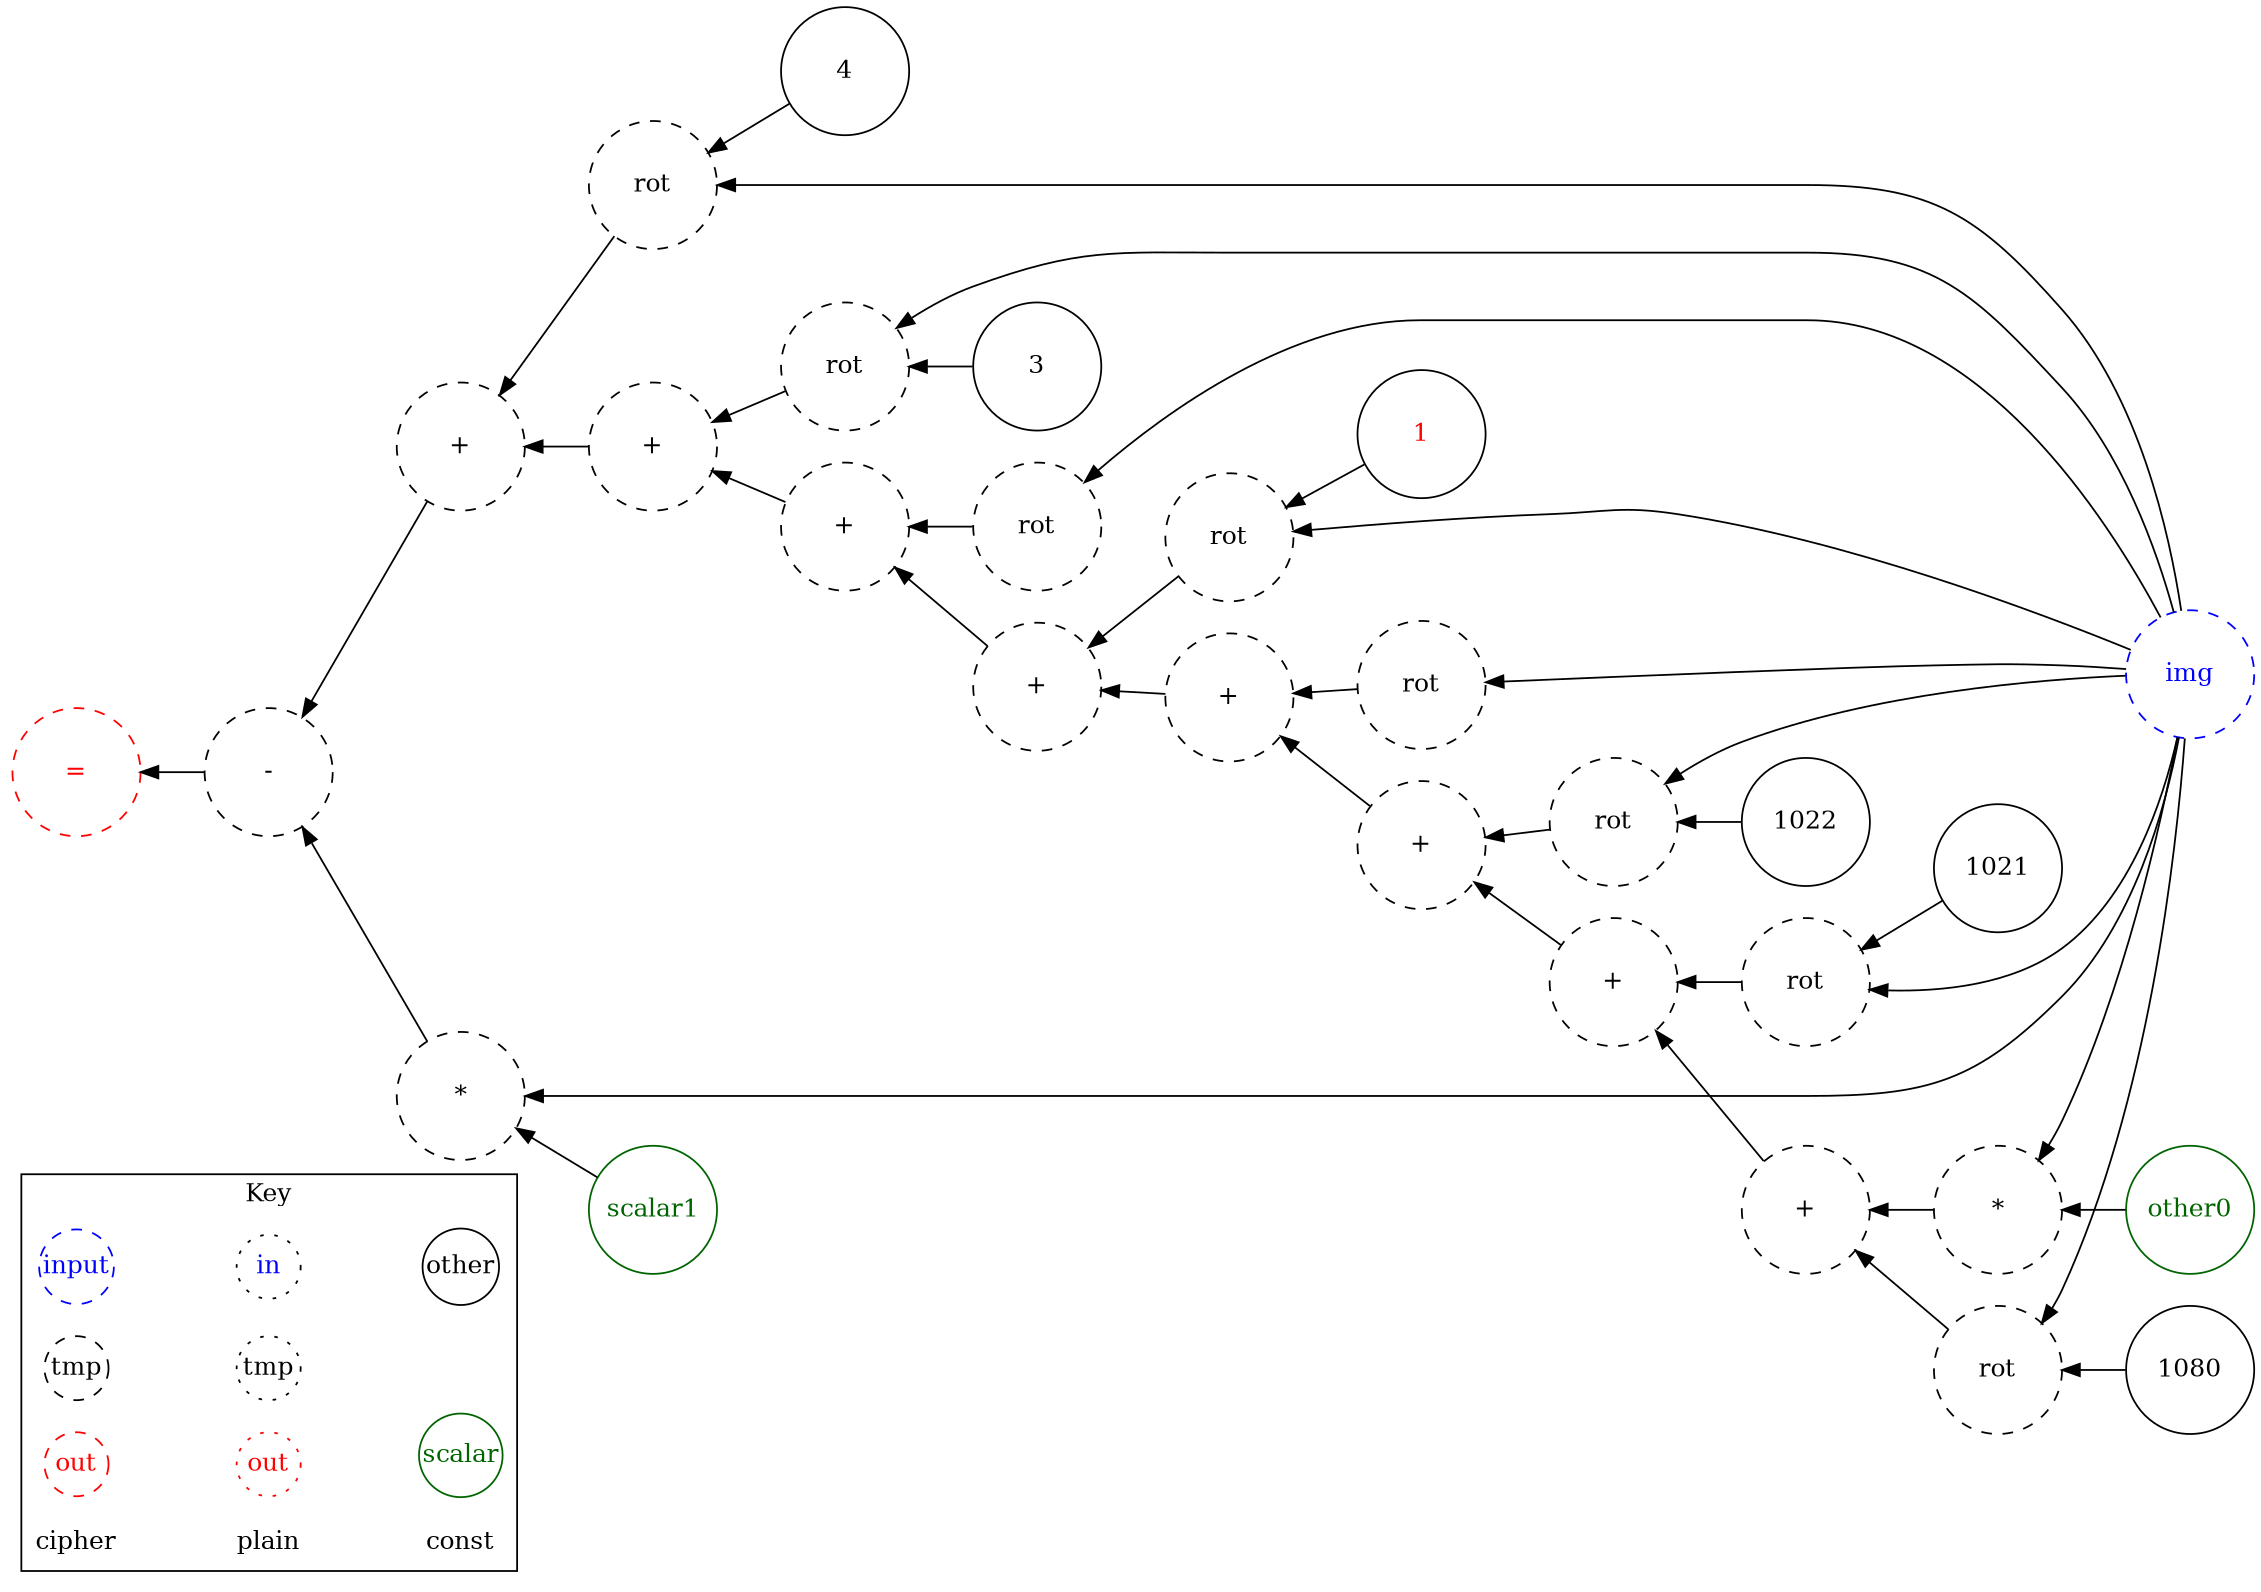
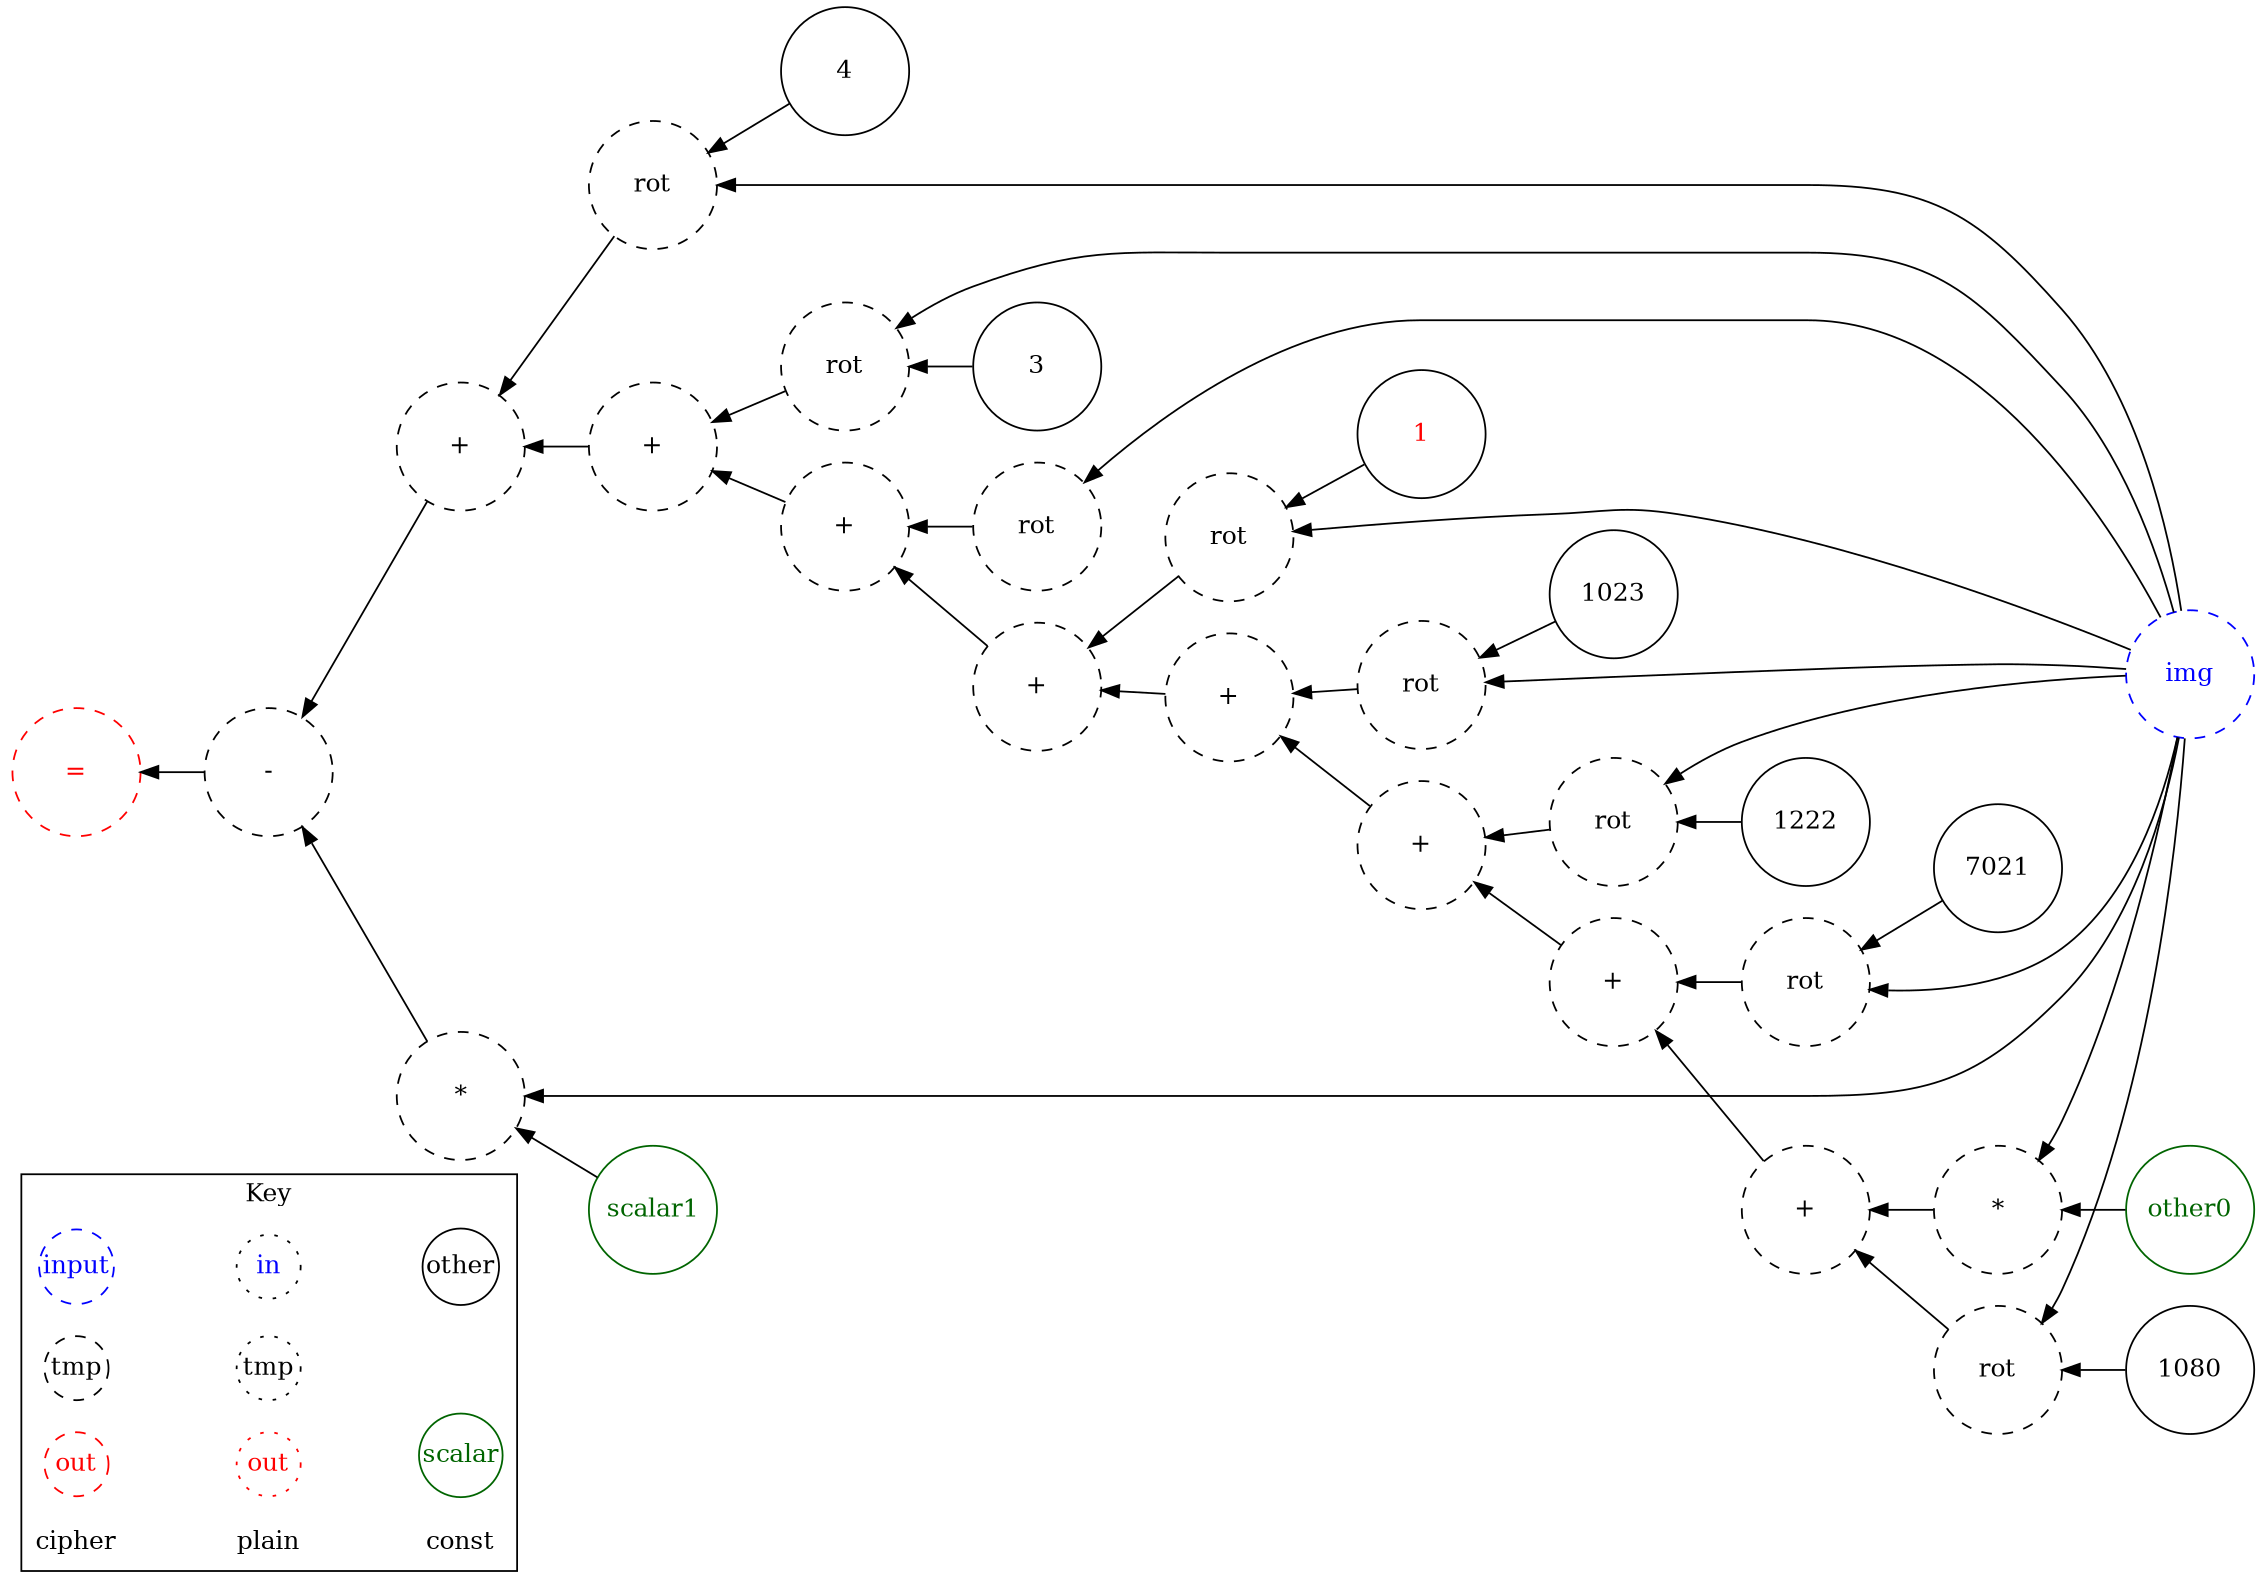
none -> (1614, 594)
(1806, 822) -> (1806, 822)
(1998, 868) -> (1998, 868)
